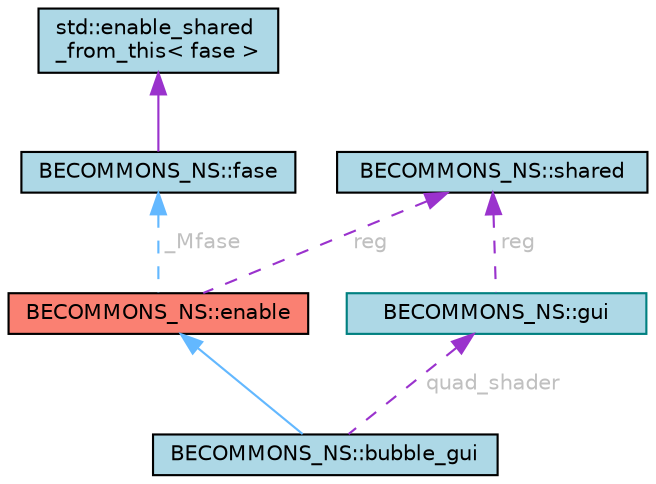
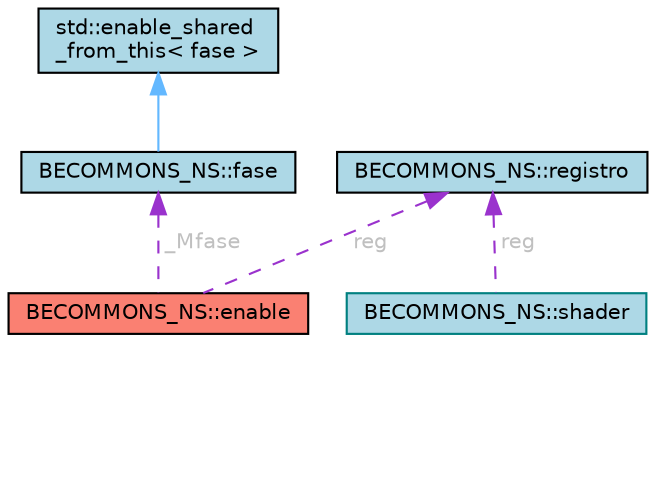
(158, 123) -> (158, 123)
(492, 172) -> (492, 172)
(158, 254) -> (158, 254)
(497, 314) -> (497, 314)
(325, 455) -> none
